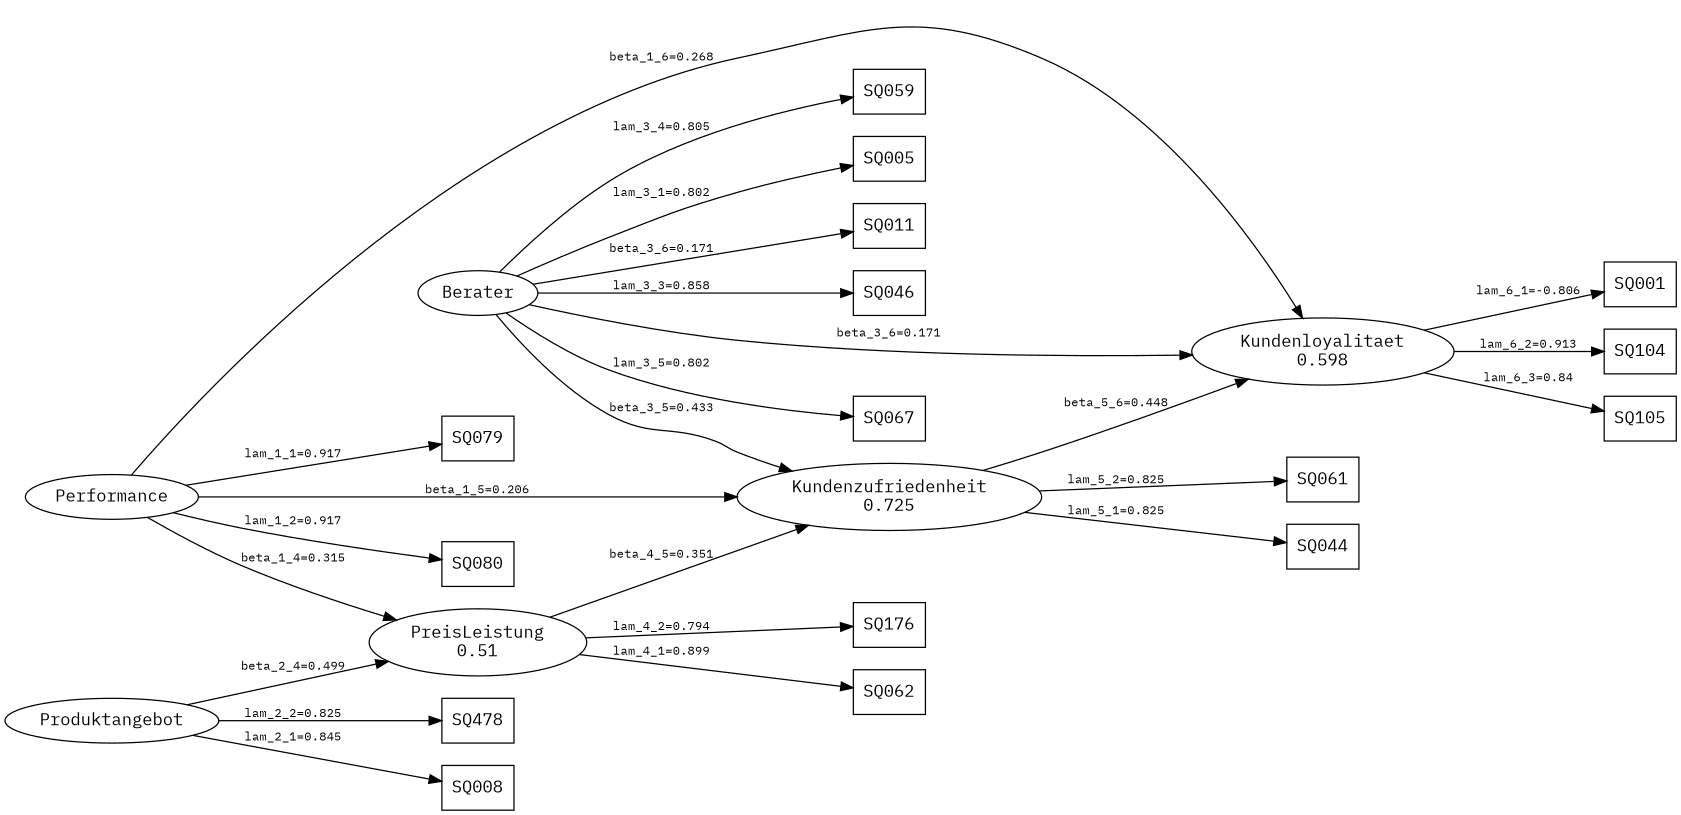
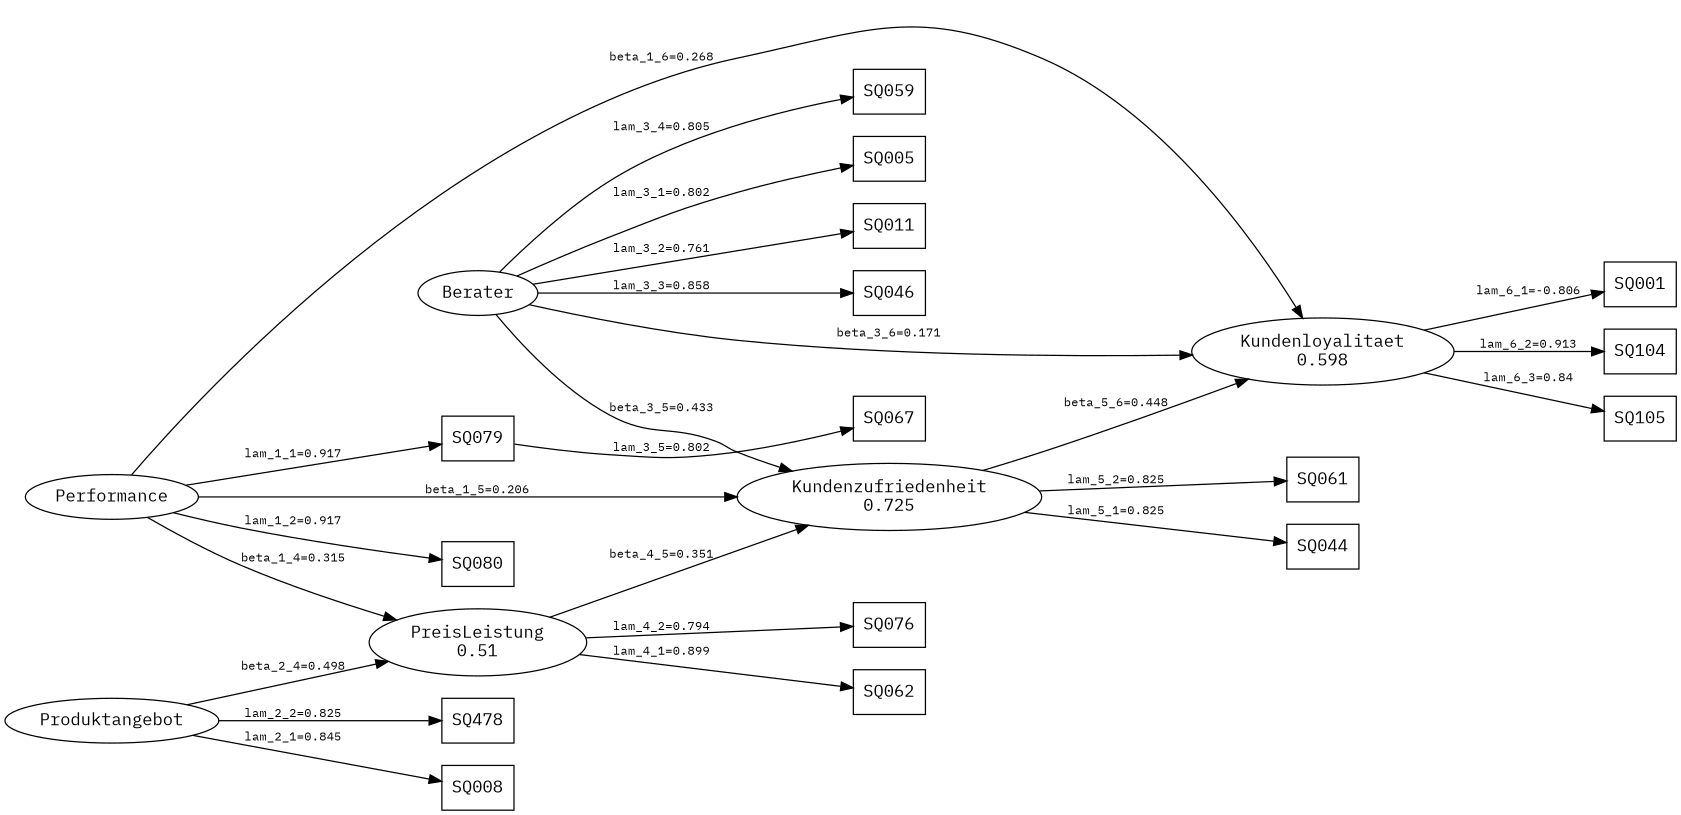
(662, 249) -> (662, 249)
(666, 387) -> (679, 457)
(889, 625) -> (889, 625)
(294, 667) -> (294, 667)
